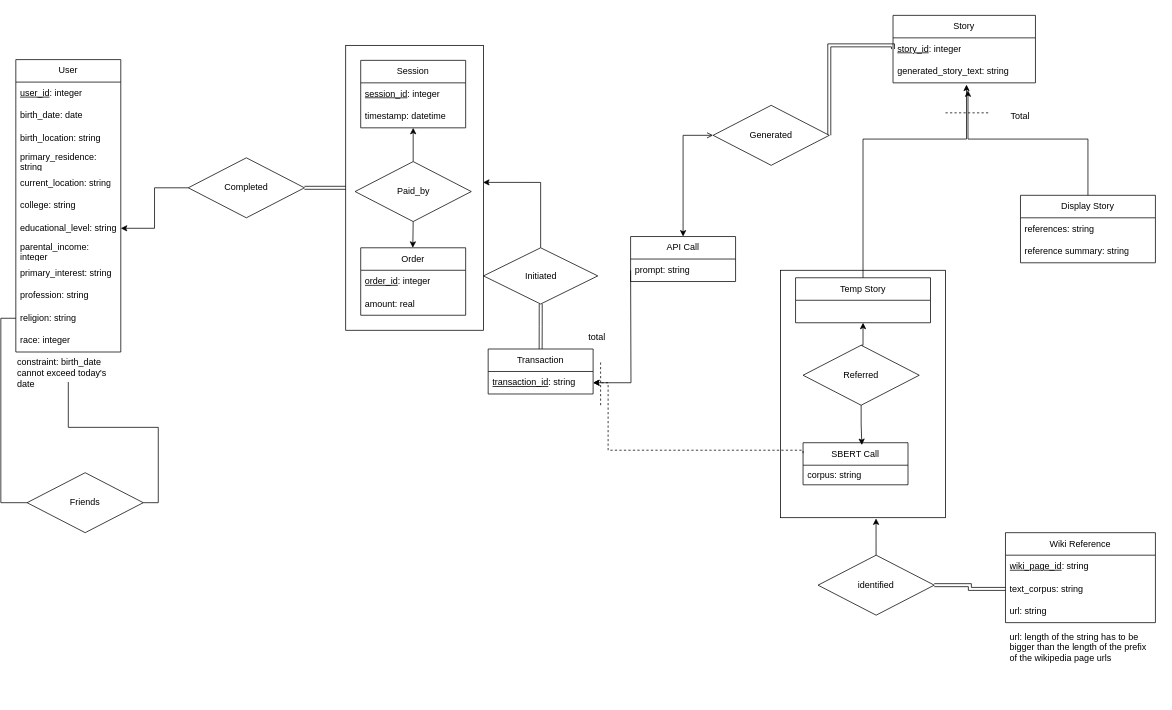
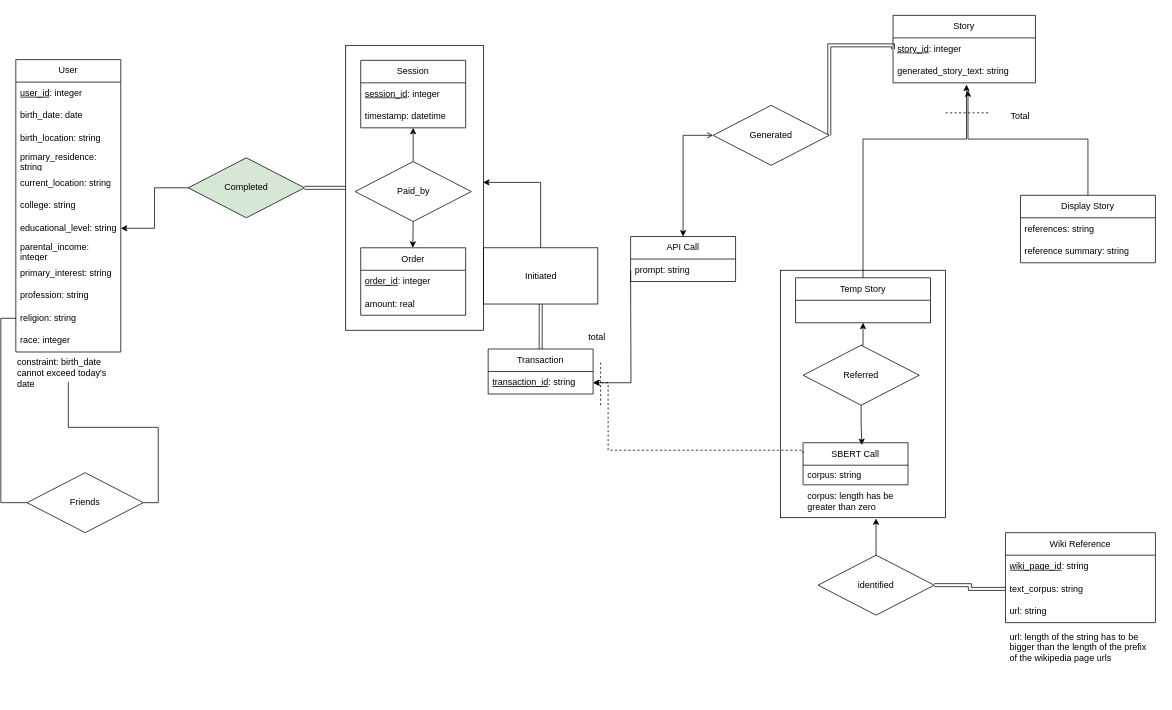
(246, 188) -> (246, 188)
(540, 276) -> (540, 276)
none -> (855, 502)
